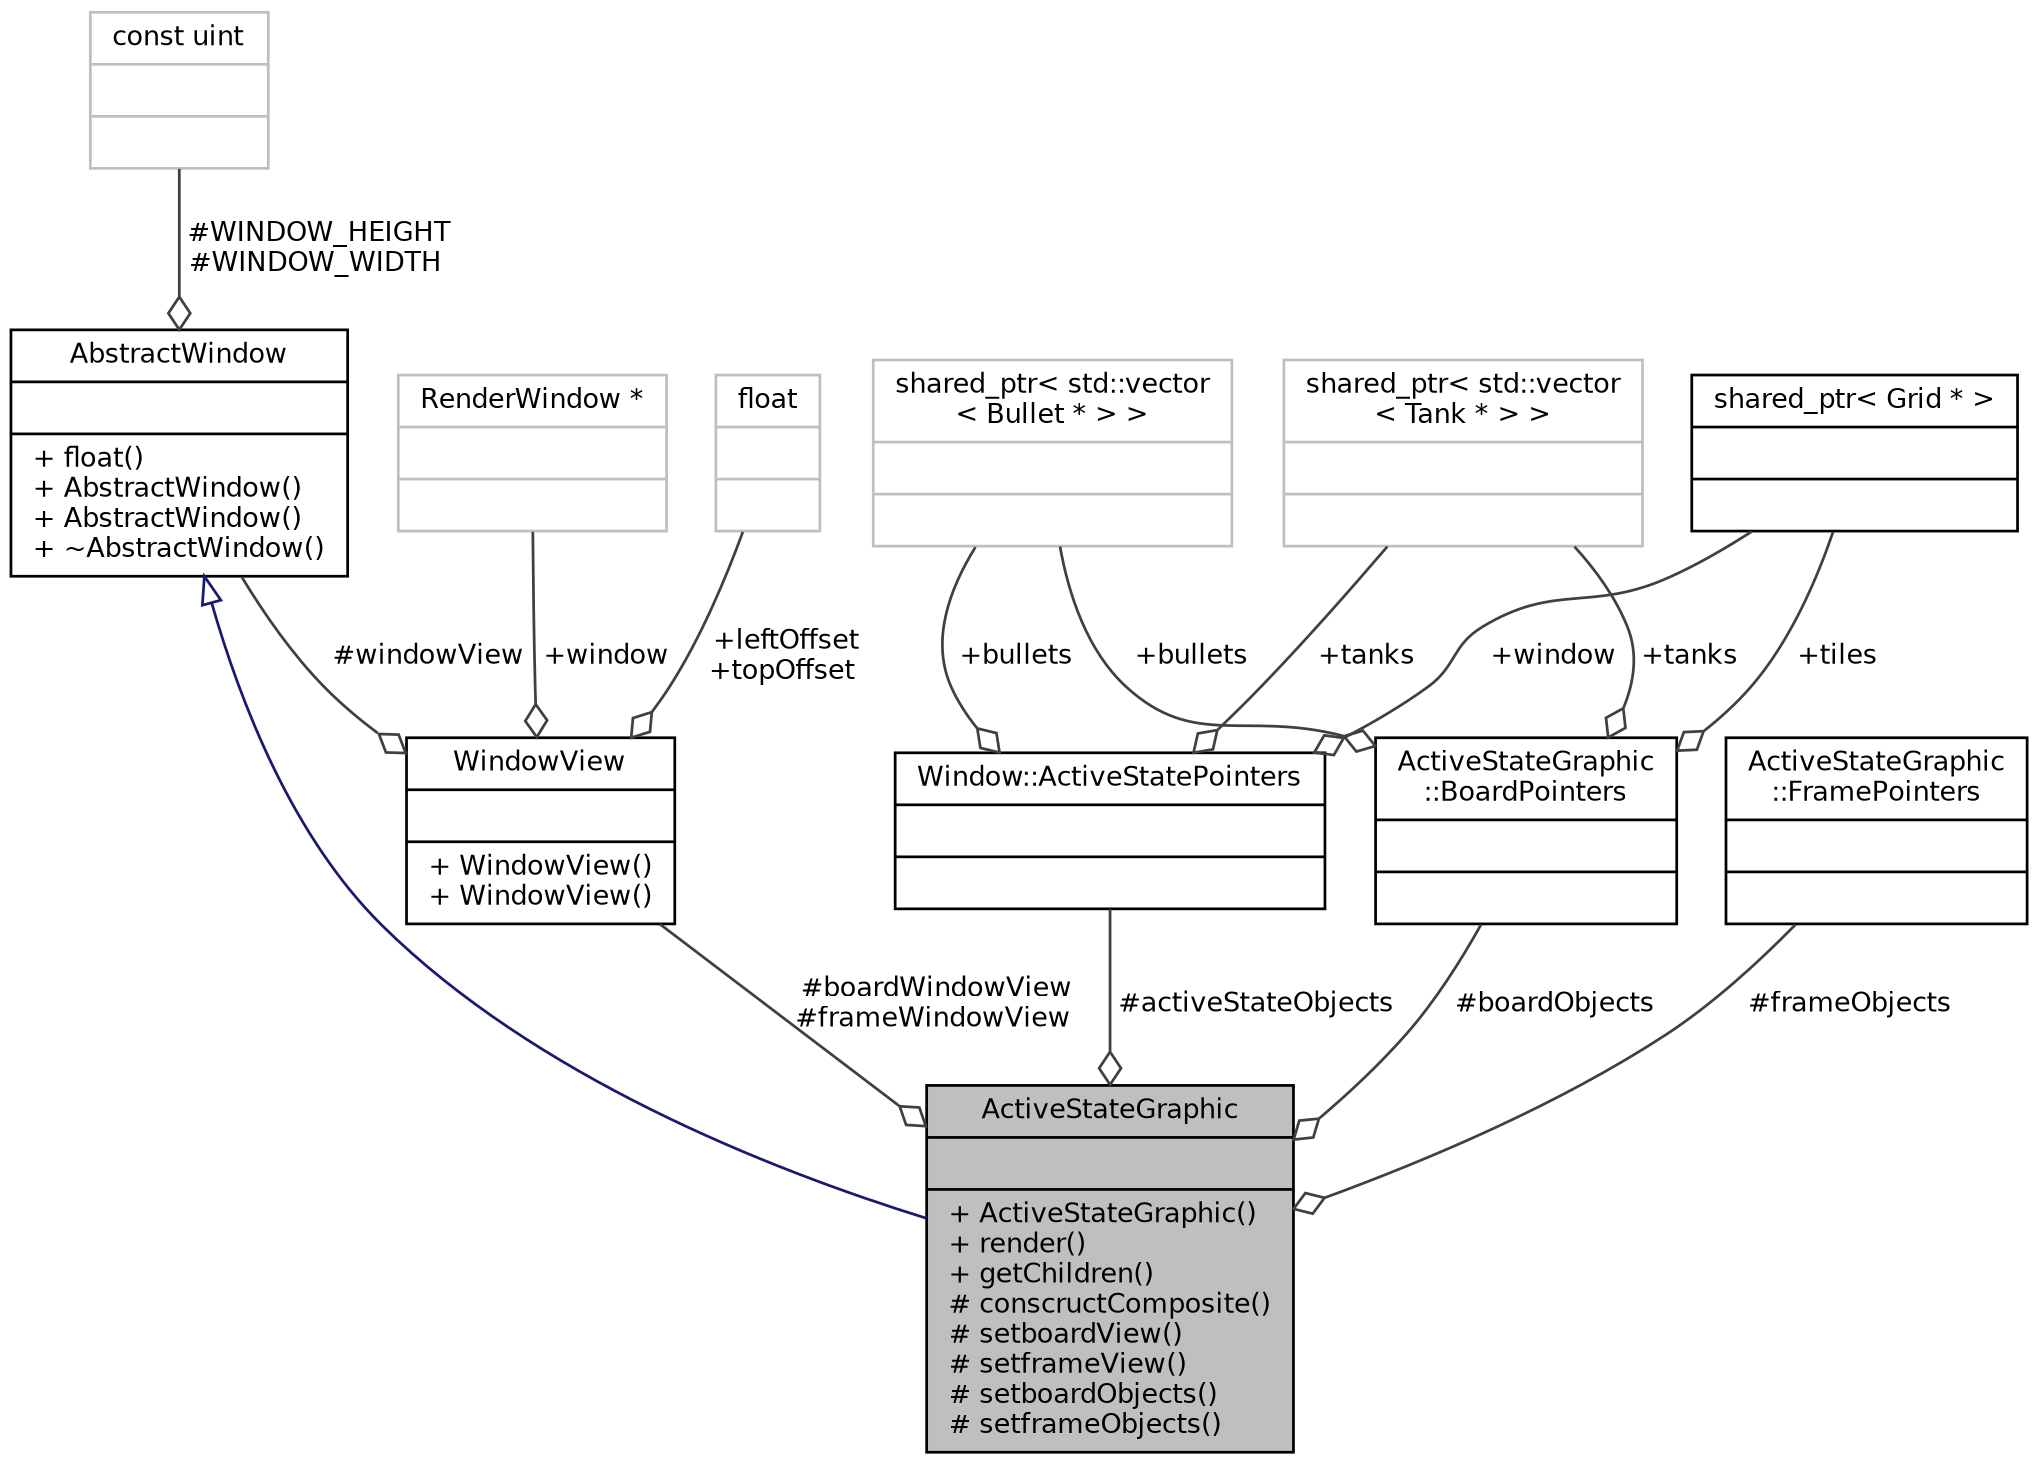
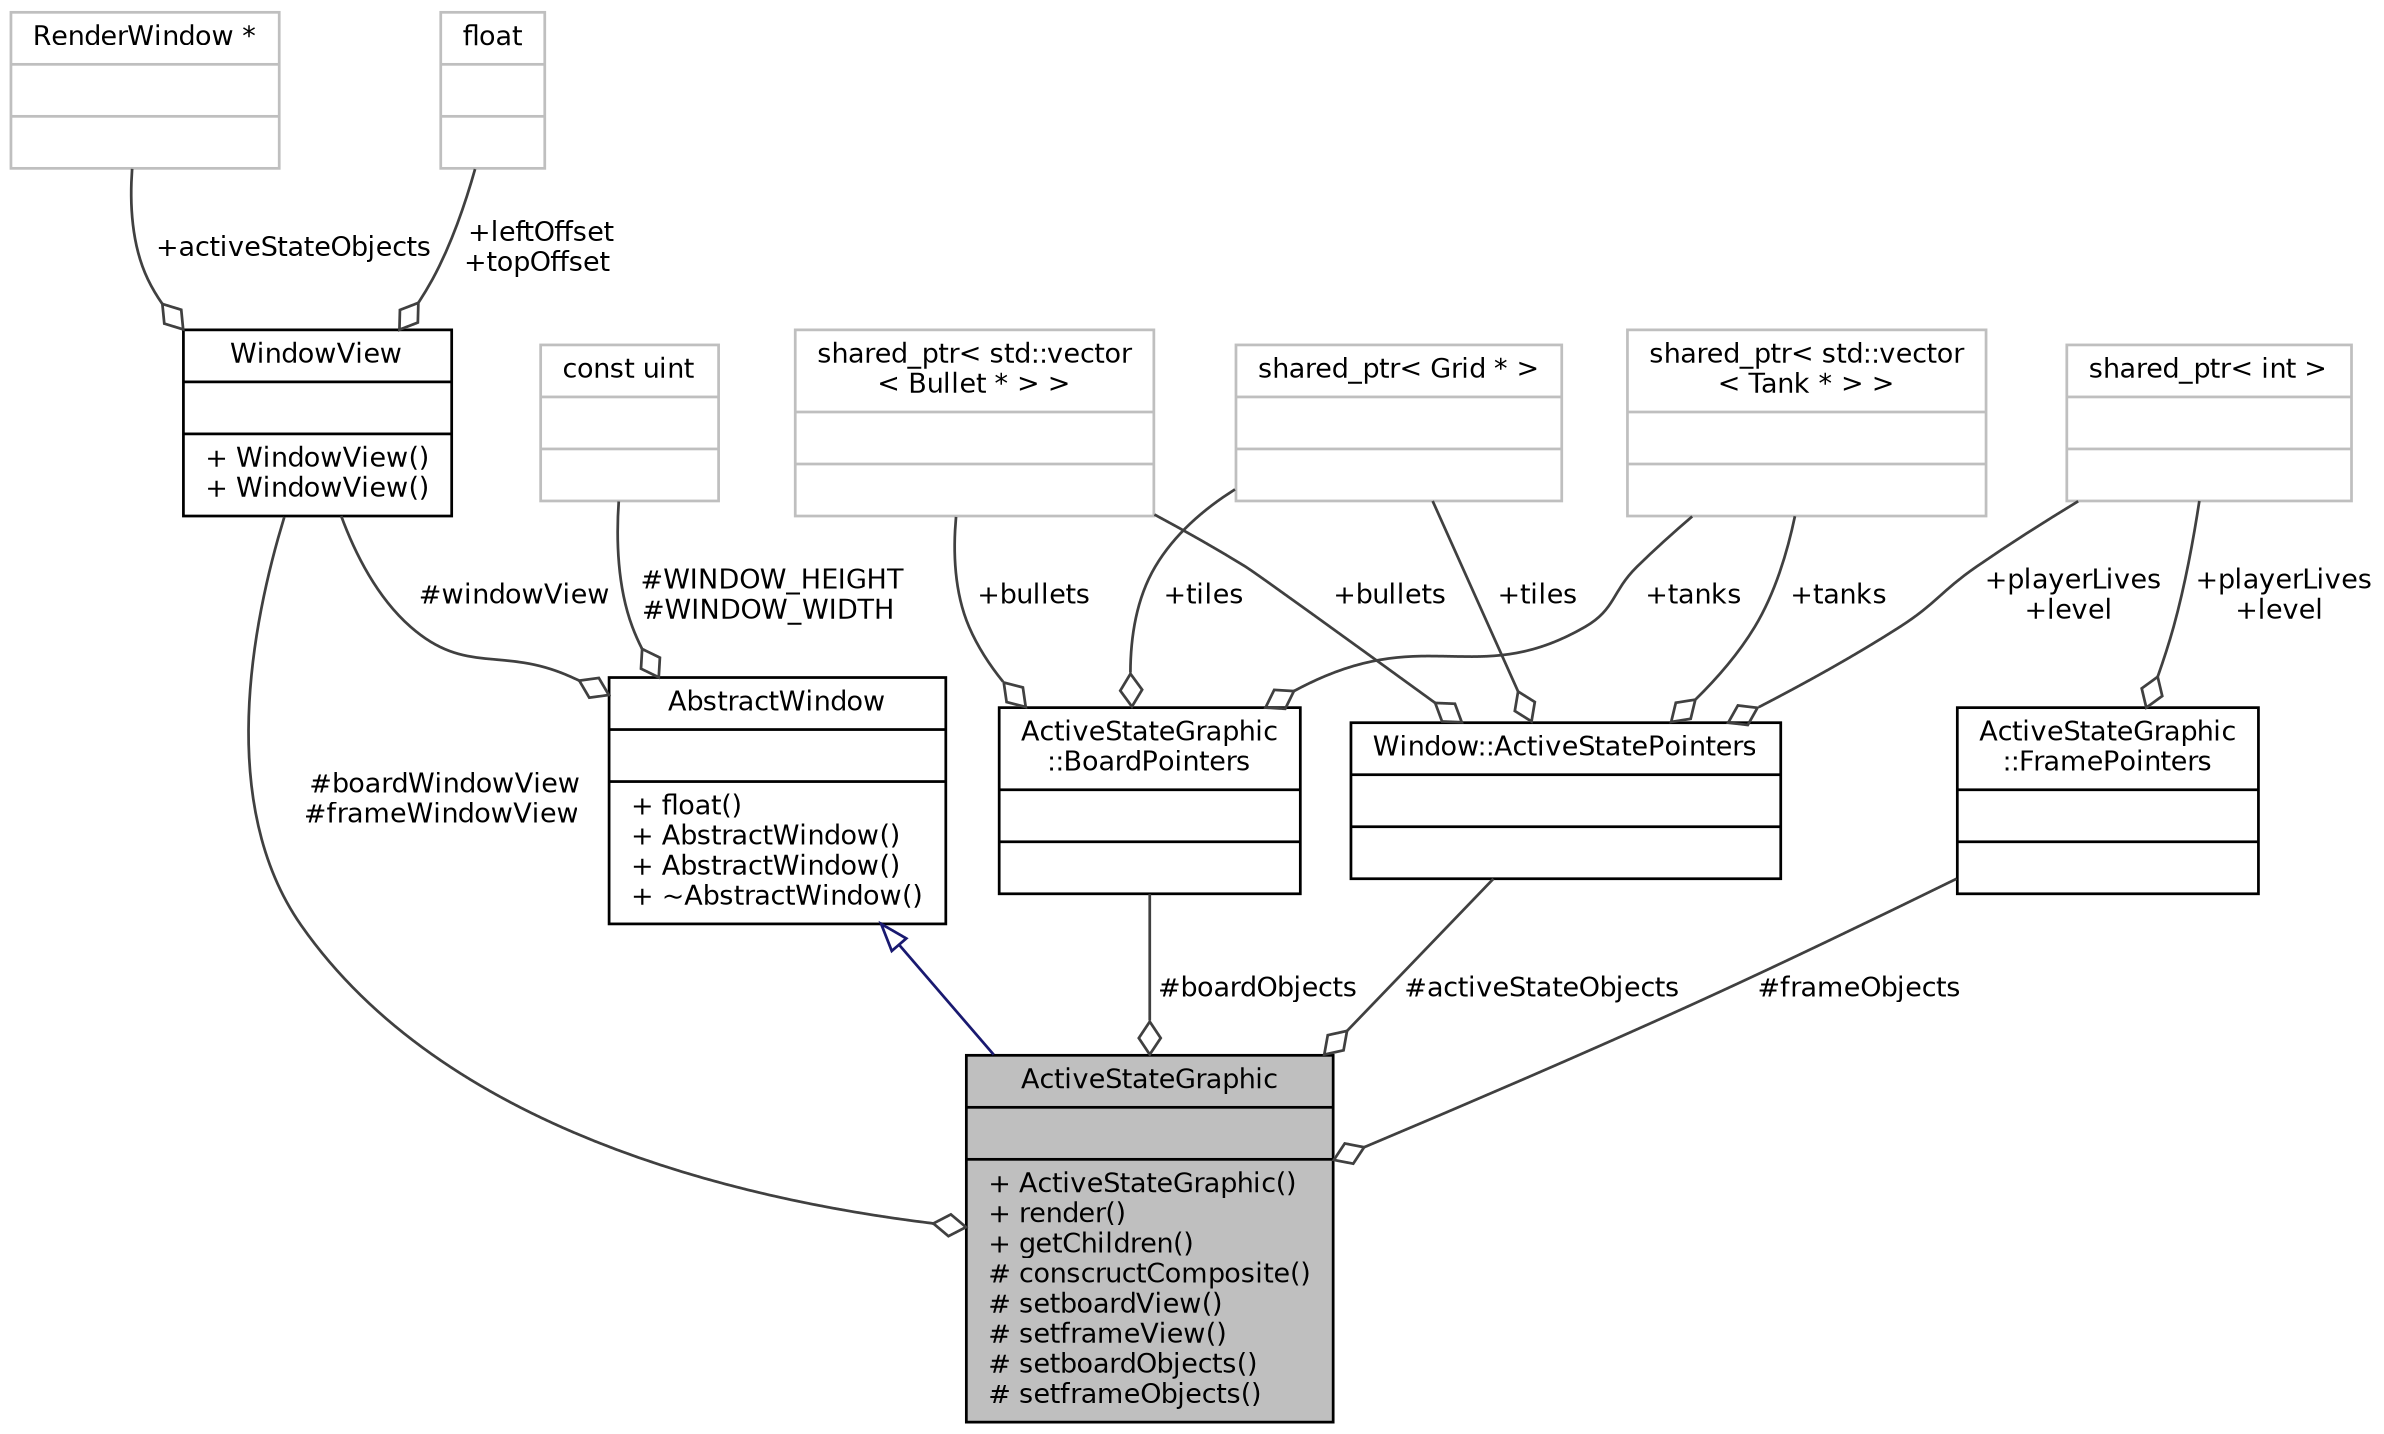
none -> (2209, 423)
(1855, 453) -> (1399, 423)
(602, 657) -> (290, 249)
(1549, 657) -> (1534, 597)
(302, 662) -> (430, 641)
